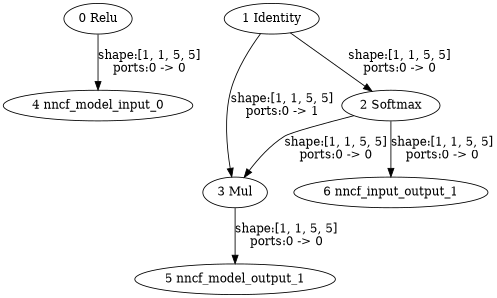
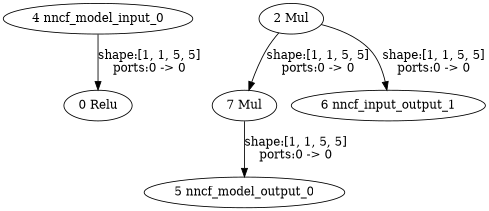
(272, 19) -> none
(98, 58) -> (98, 58)
(391, 106) -> (291, 19)
(235, 192) -> (244, 106)
(235, 279) -> (244, 192)
